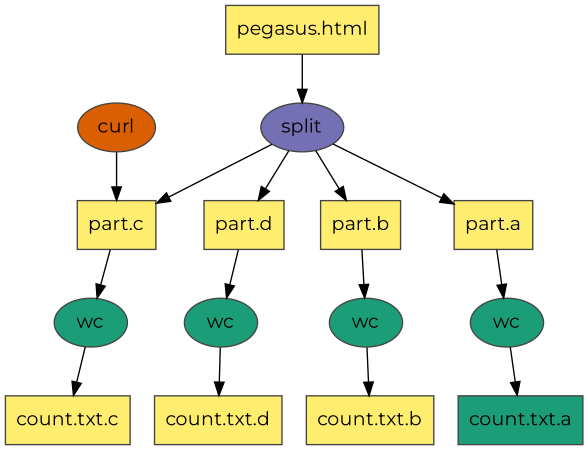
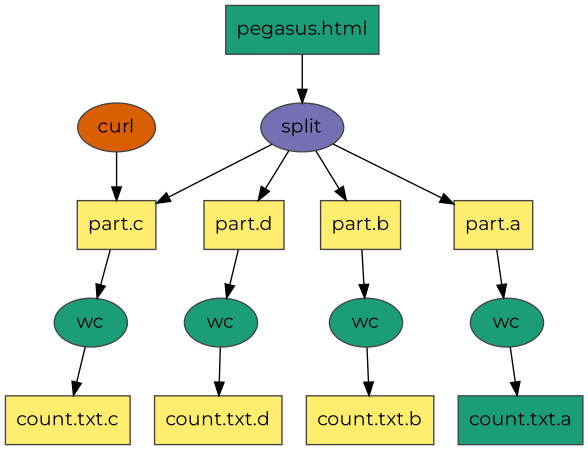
(302, 30) -> (302, 30)
